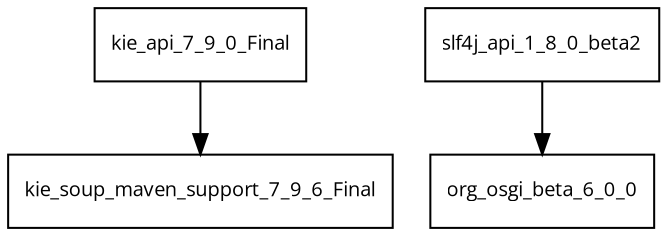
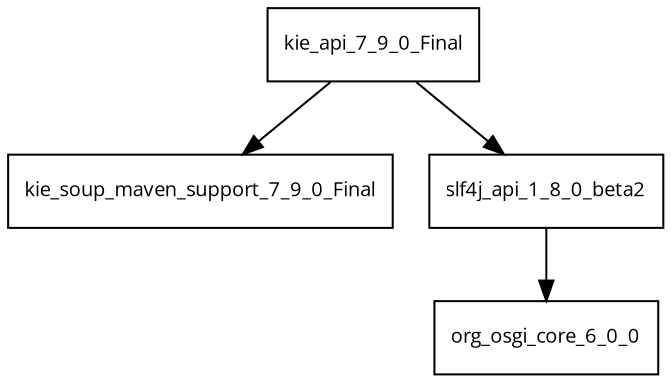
none -> (452, 112)
(200, 191) -> (200, 191)
(542, 191) -> (546, 338)
